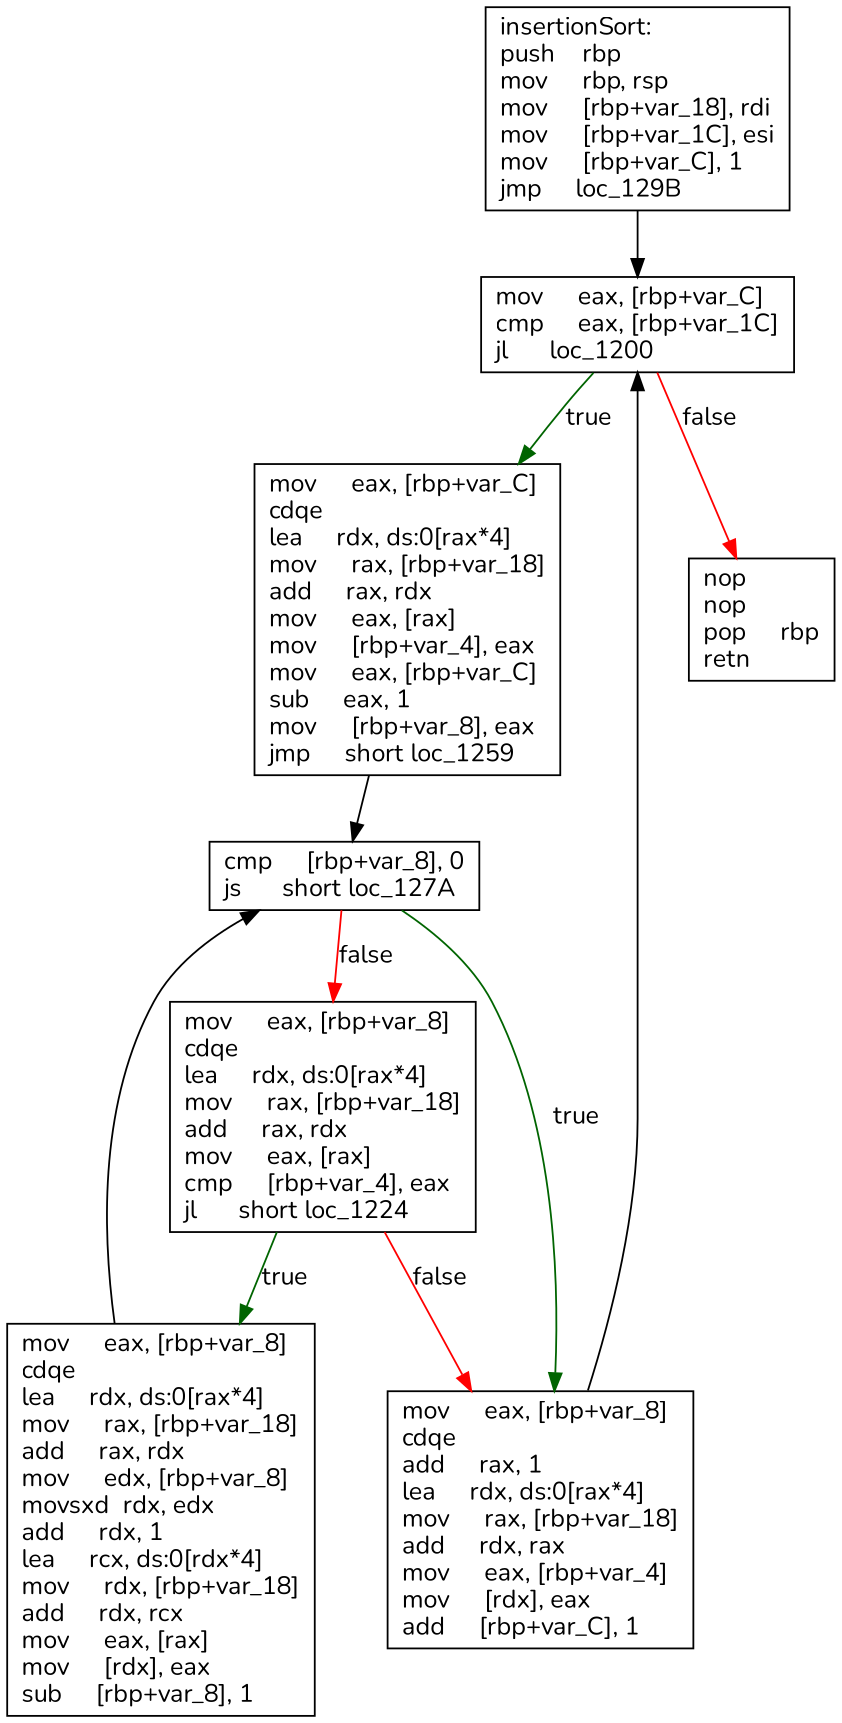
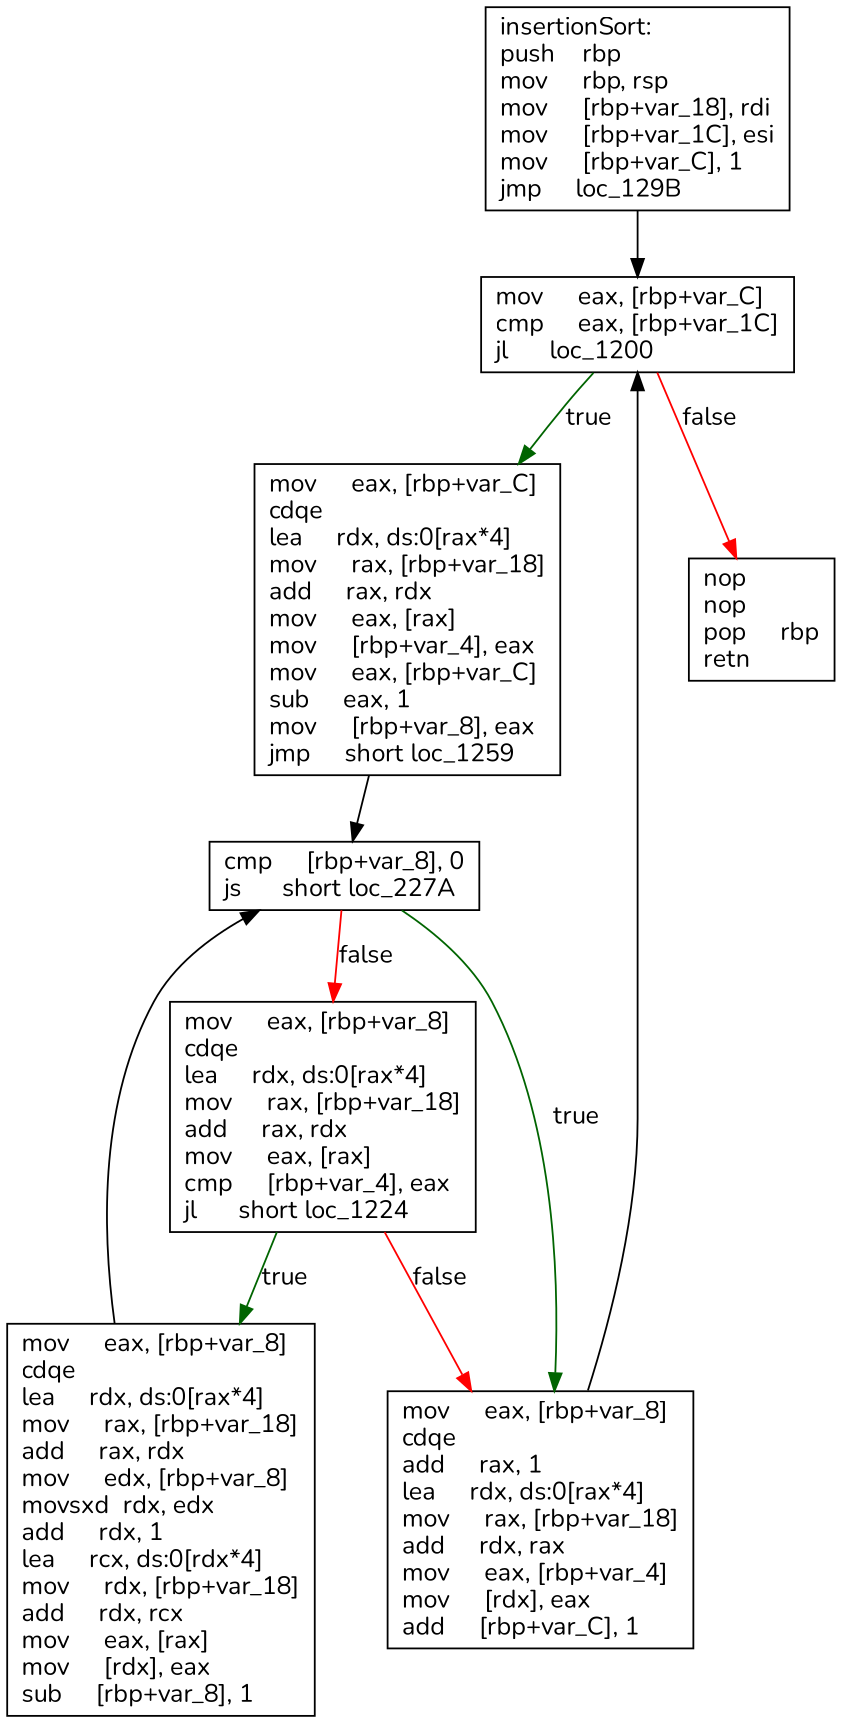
(344, 876) -> (344, 876)
